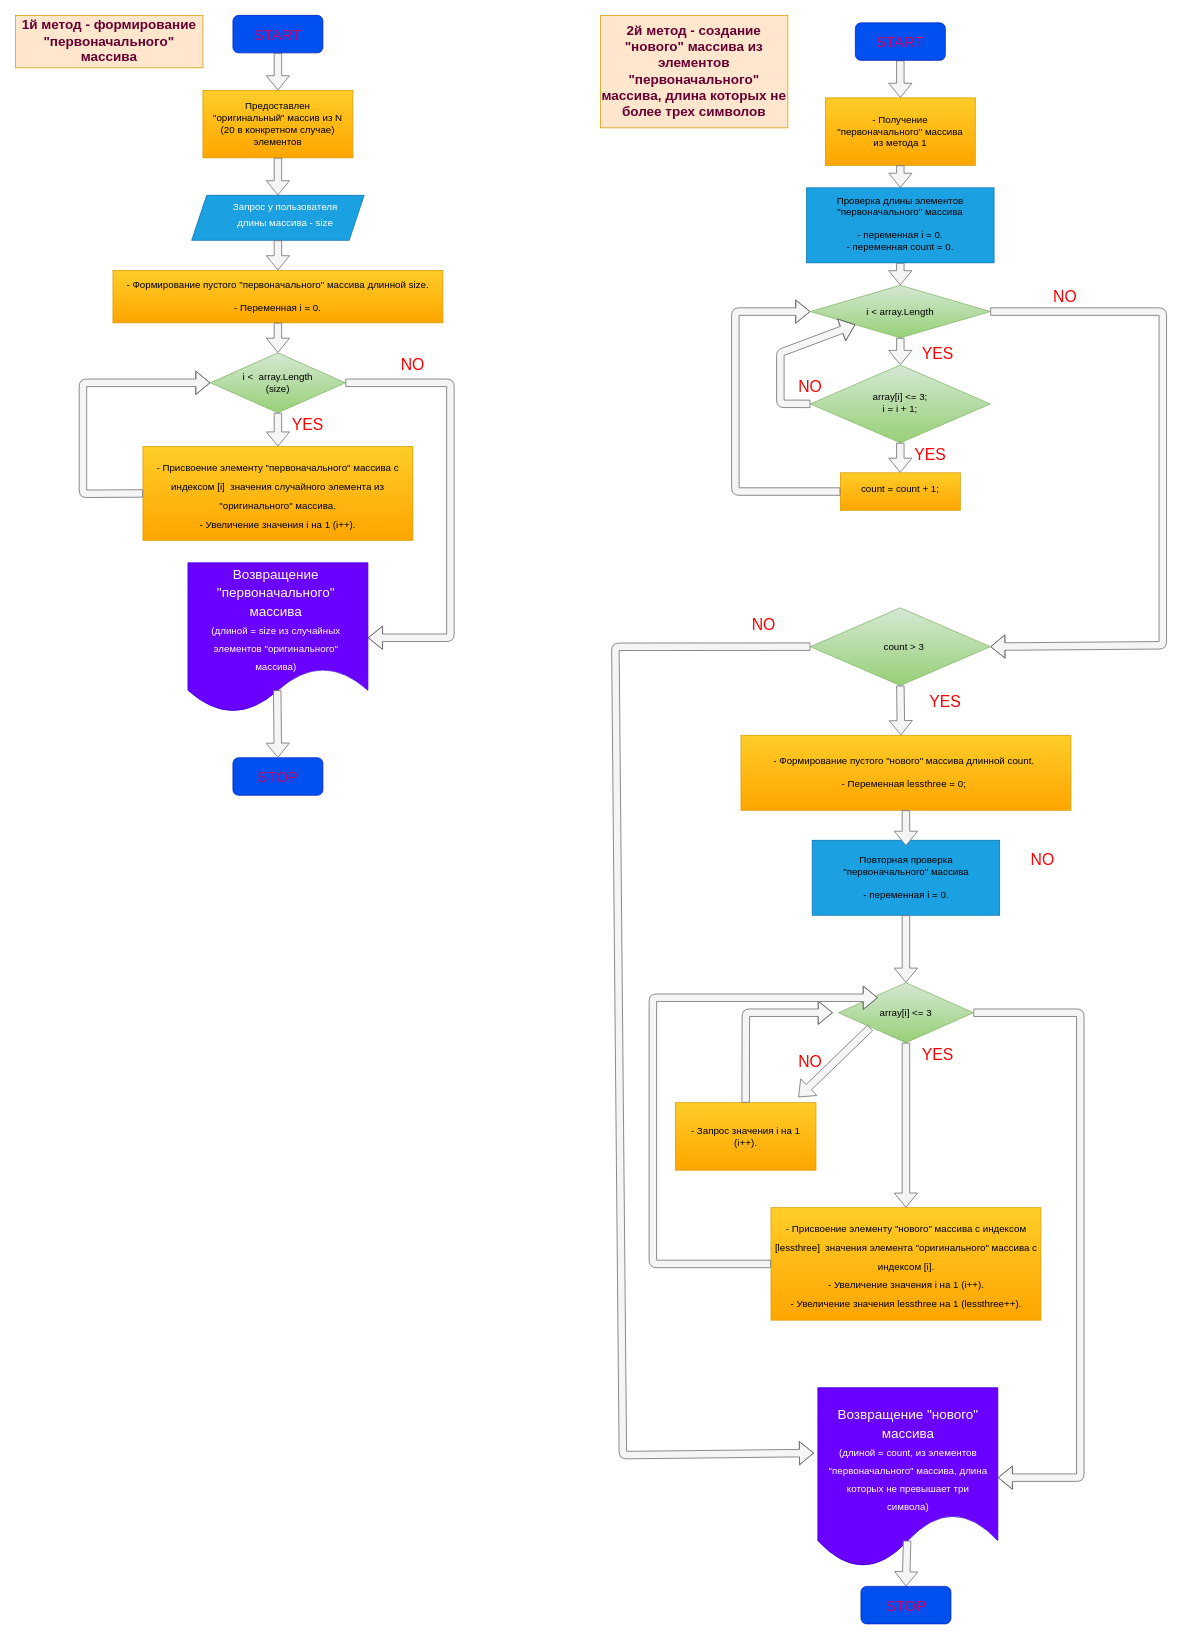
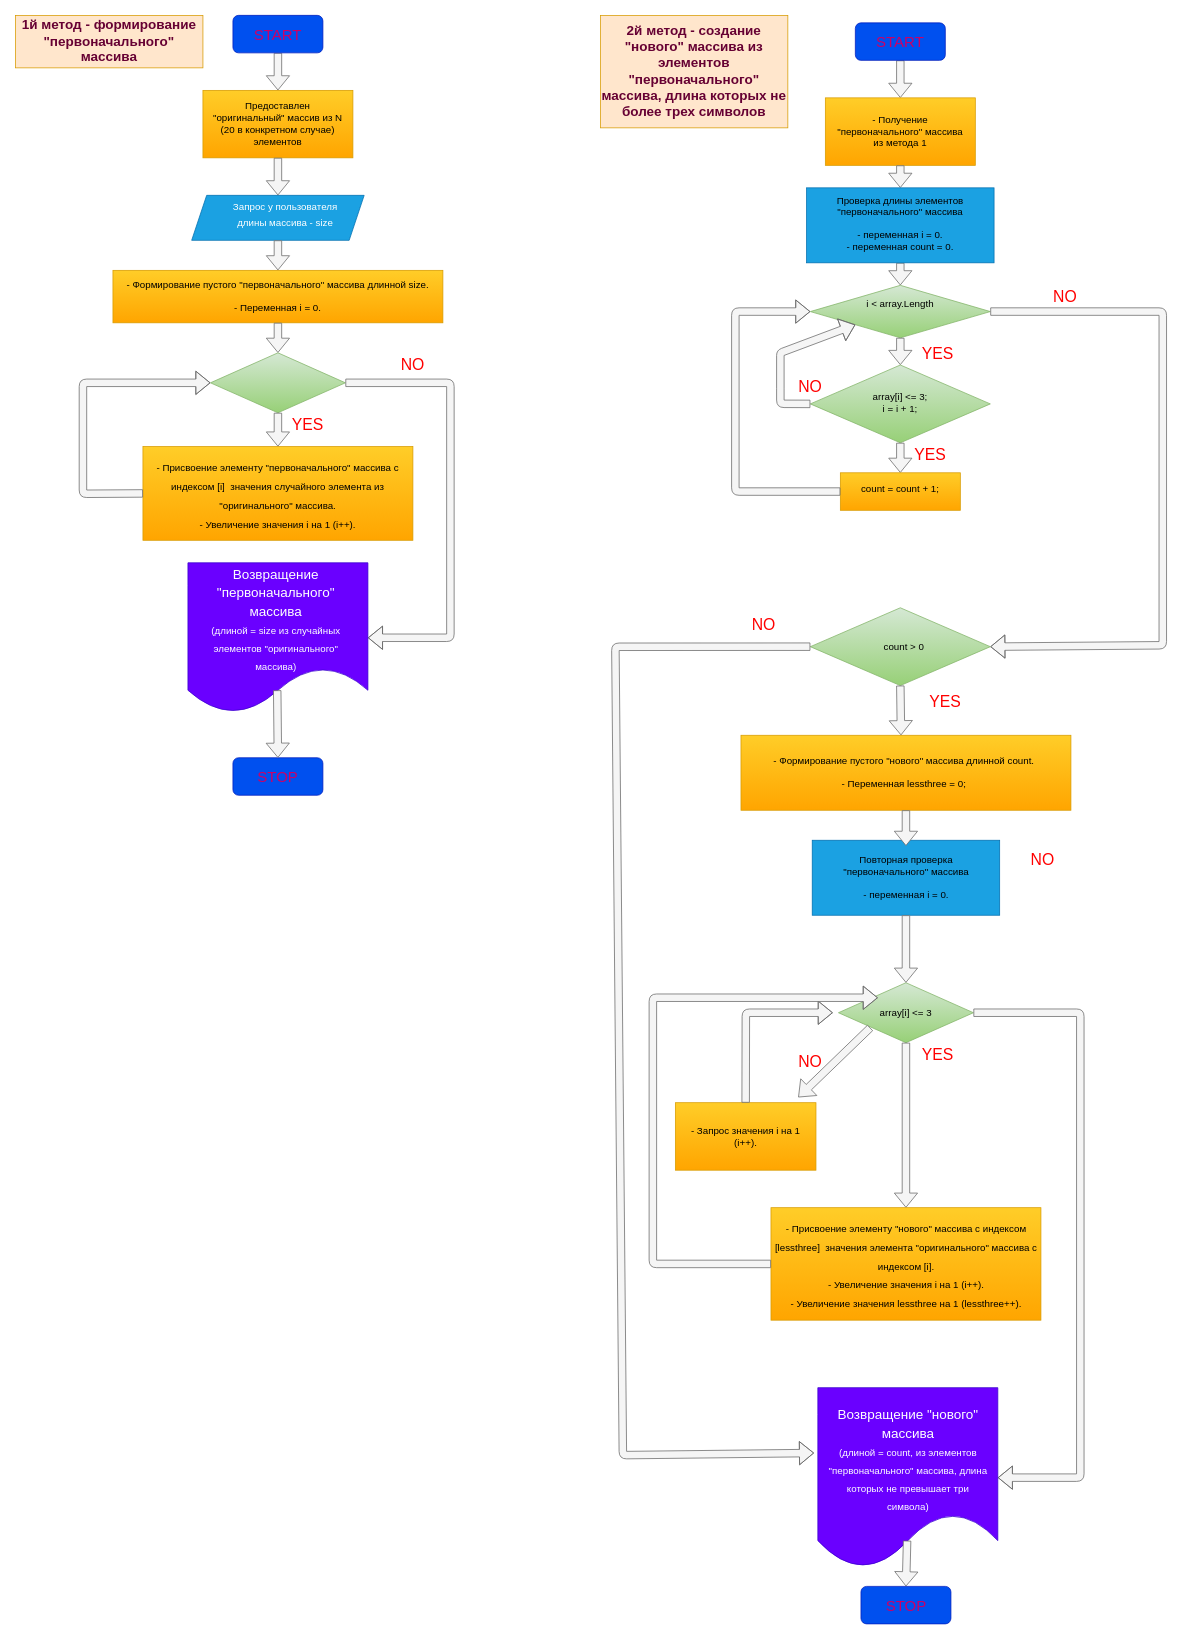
(900, 312) -> (900, 304)
(278, 383) -> none
(904, 647) -> (904, 647)
